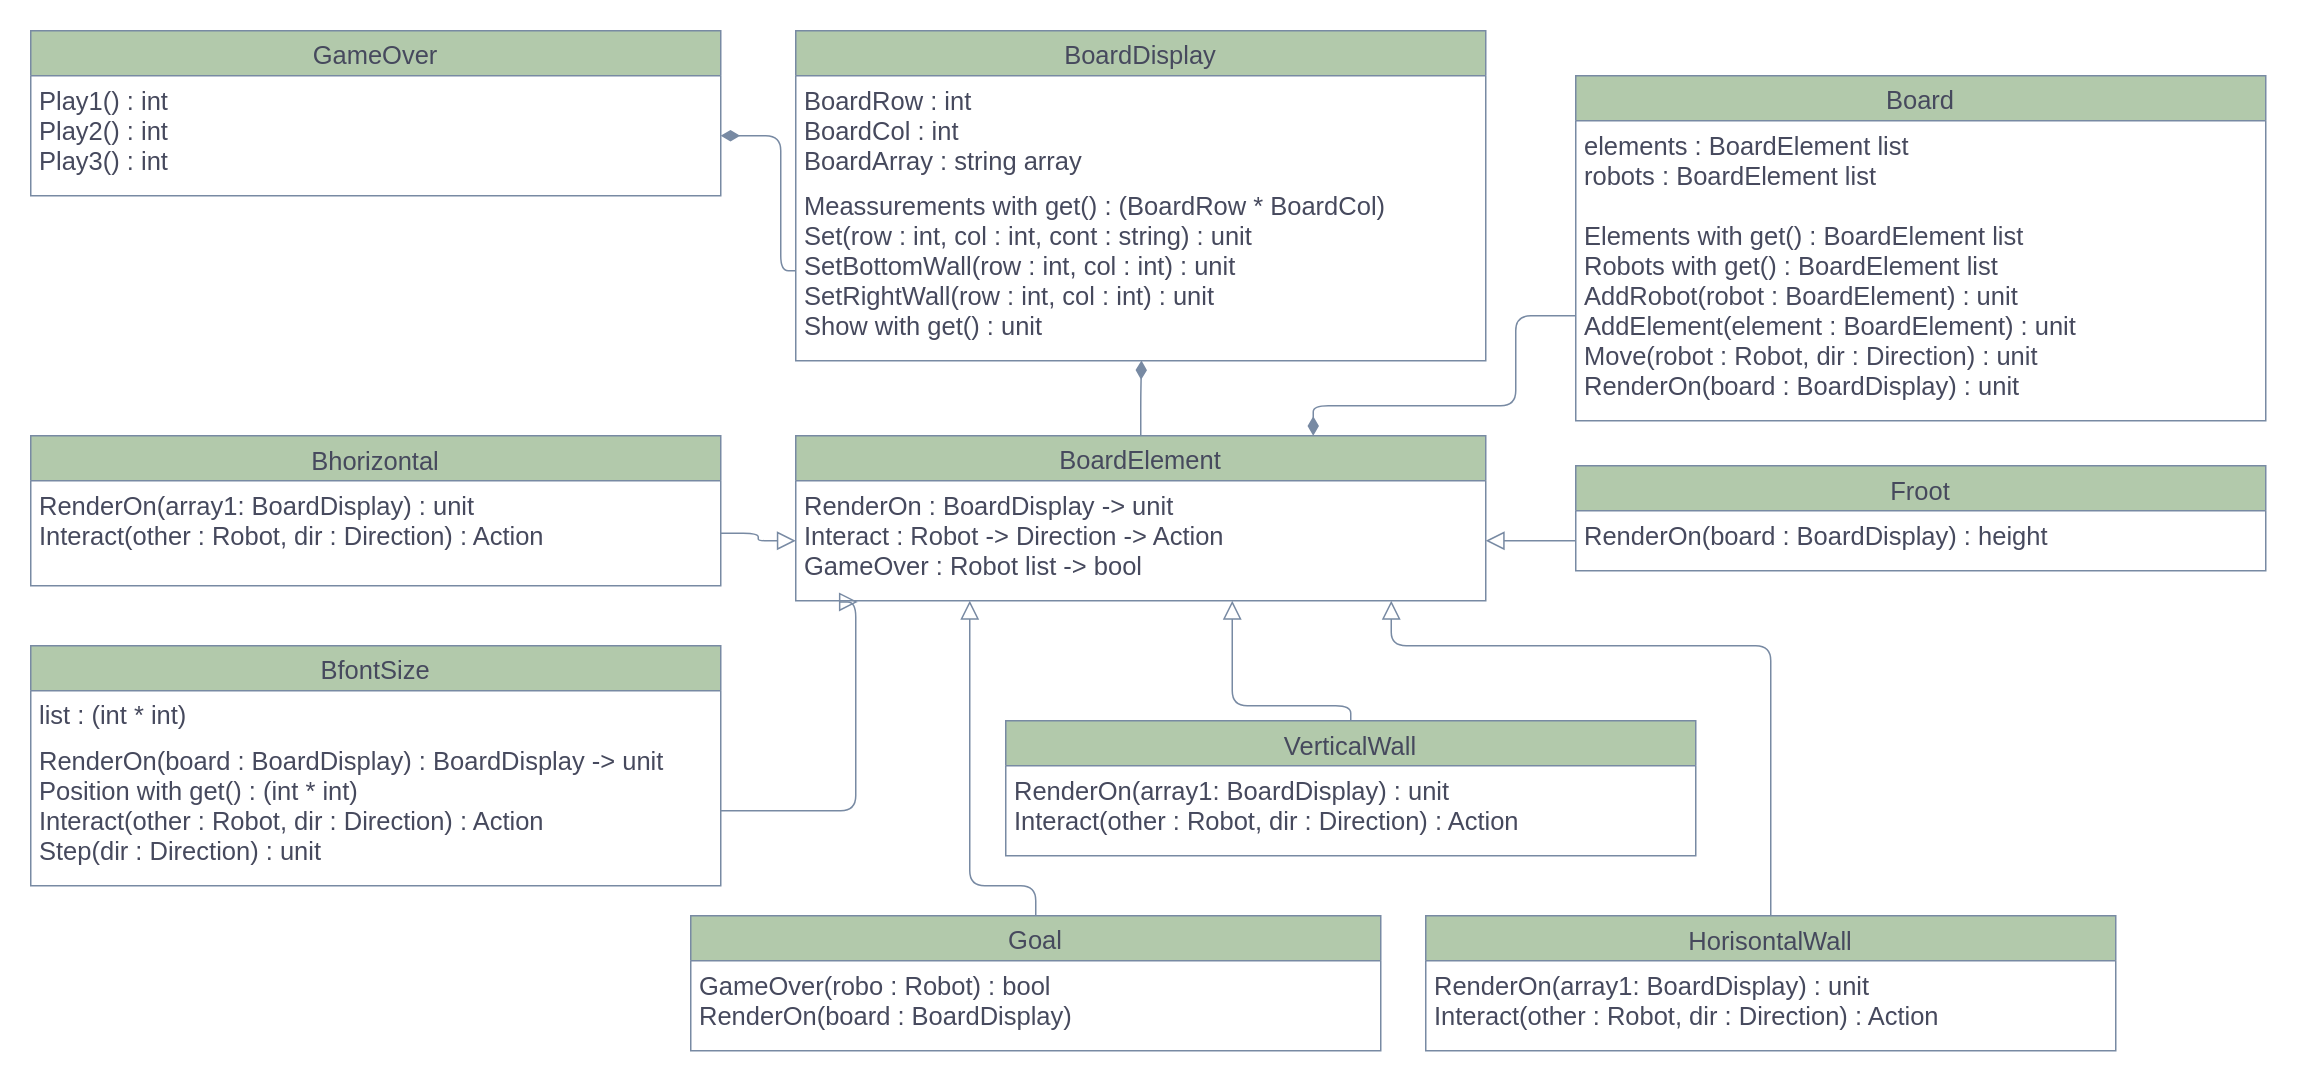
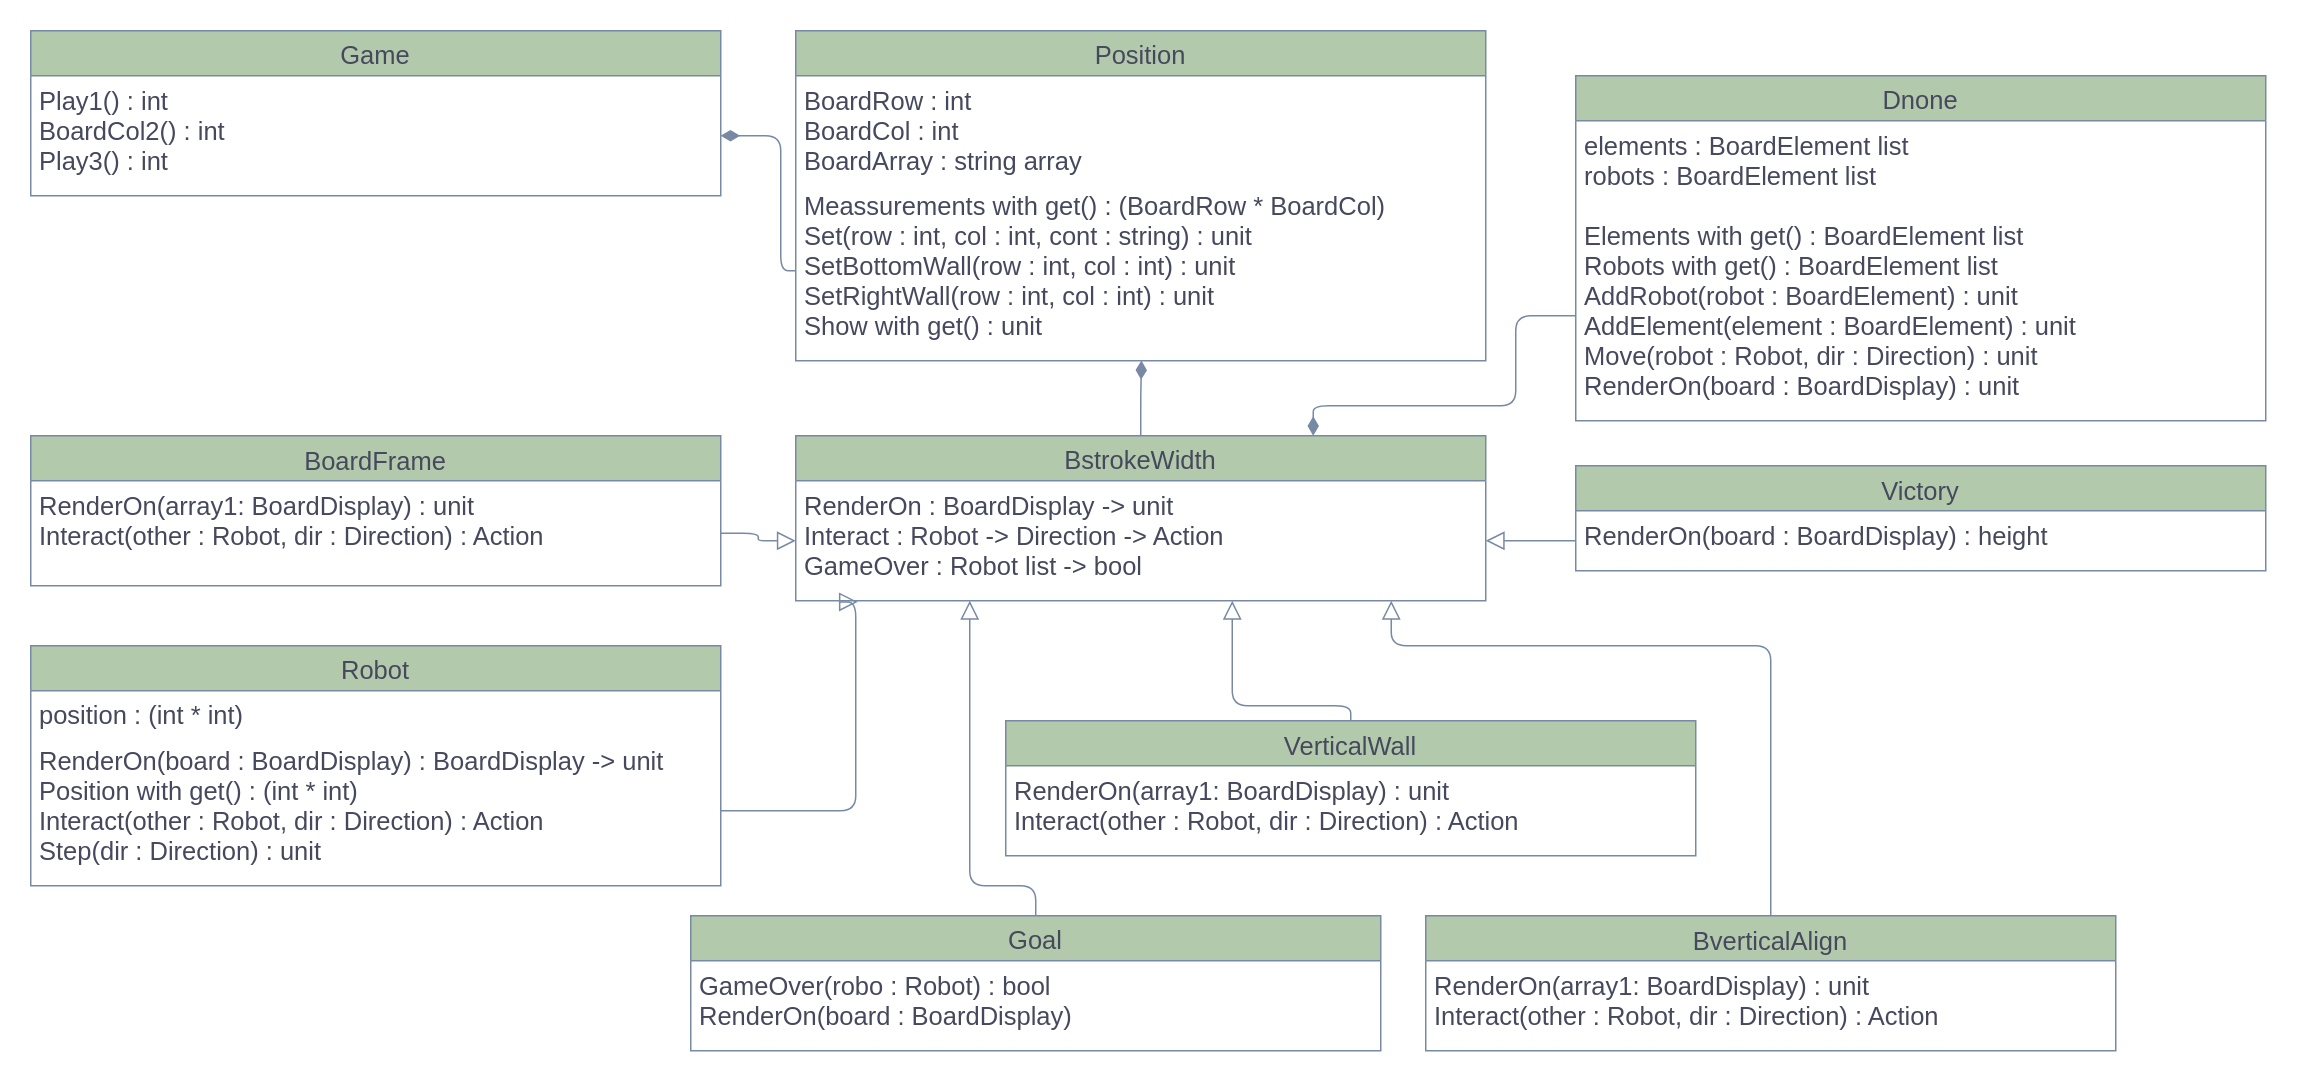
(375, 55) -> (375, 55)
(1140, 55) -> (1140, 55)
(1920, 100) -> (1920, 100)
(115, 101) -> (115, 101)
(1140, 460) -> (1140, 460)
(375, 461) -> (375, 461)
(1920, 491) -> (1920, 491)
(375, 670) -> (375, 670)
(138, 715) -> (166, 715)
(1770, 941) -> (1770, 941)
